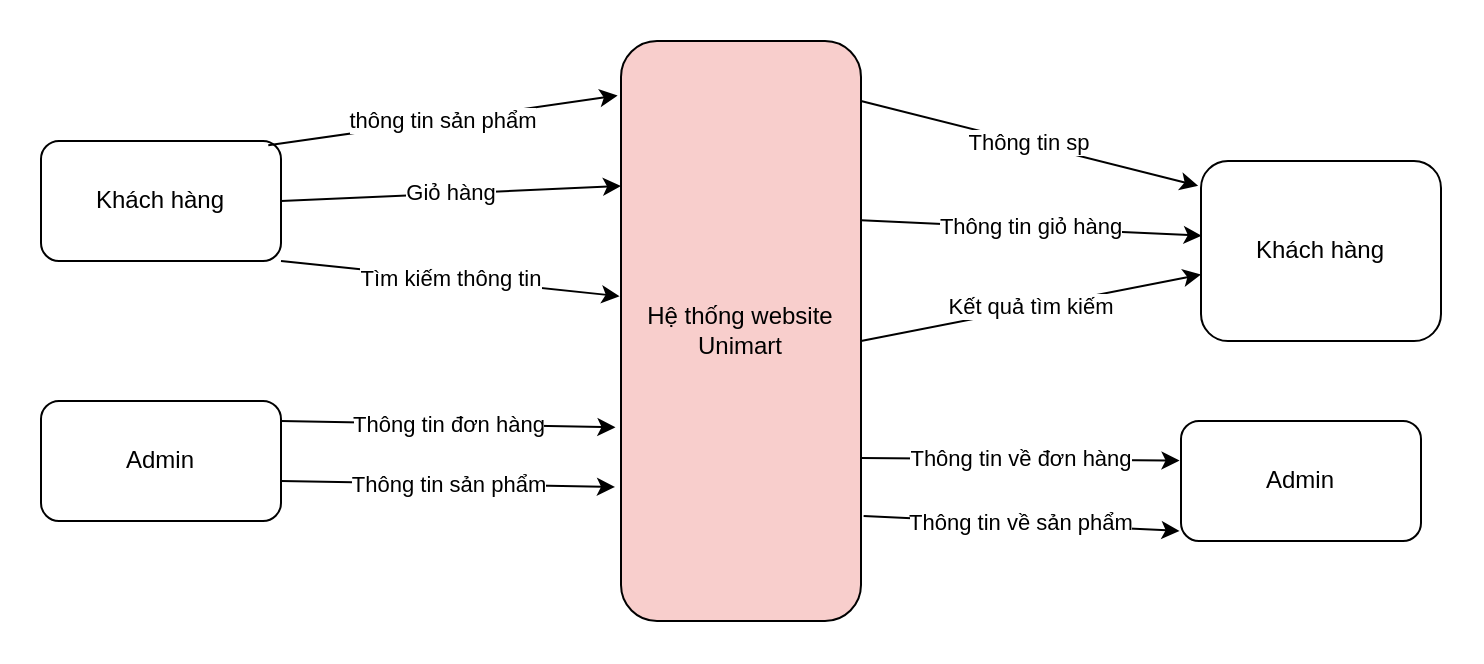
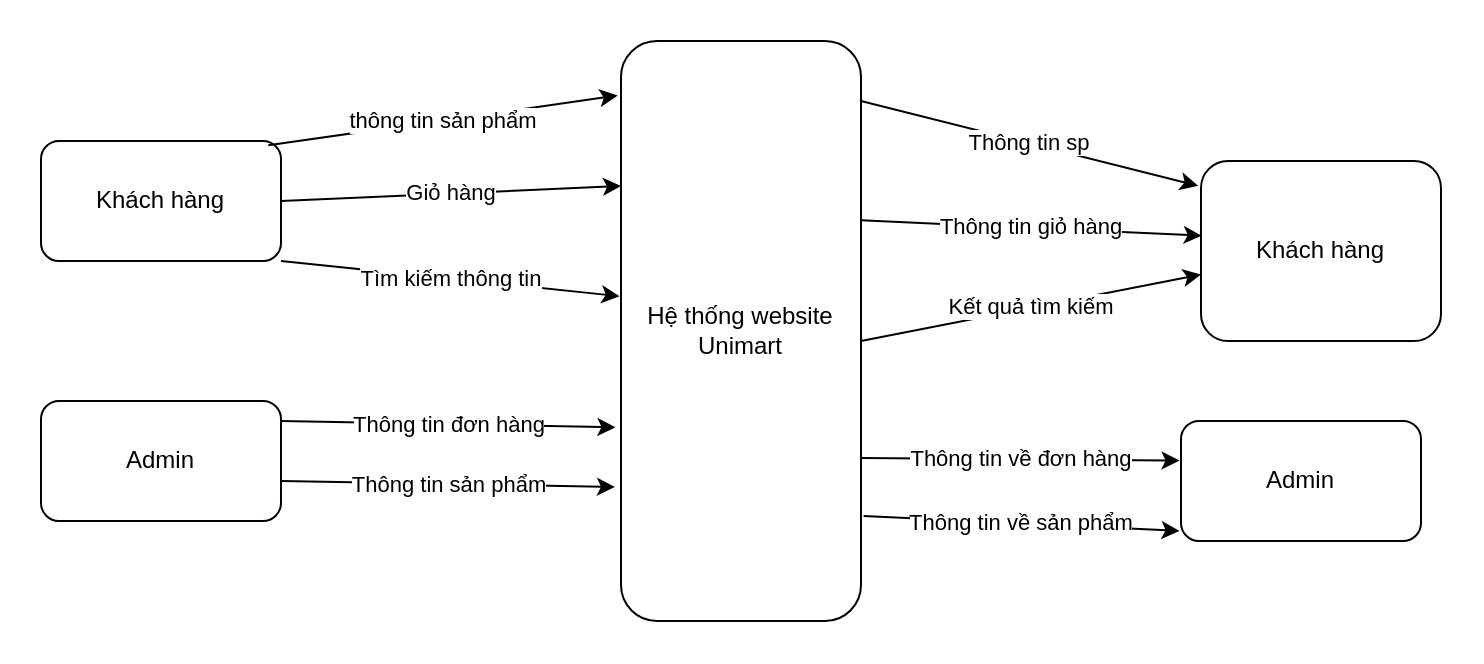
(741, 331) -> (741, 331)
